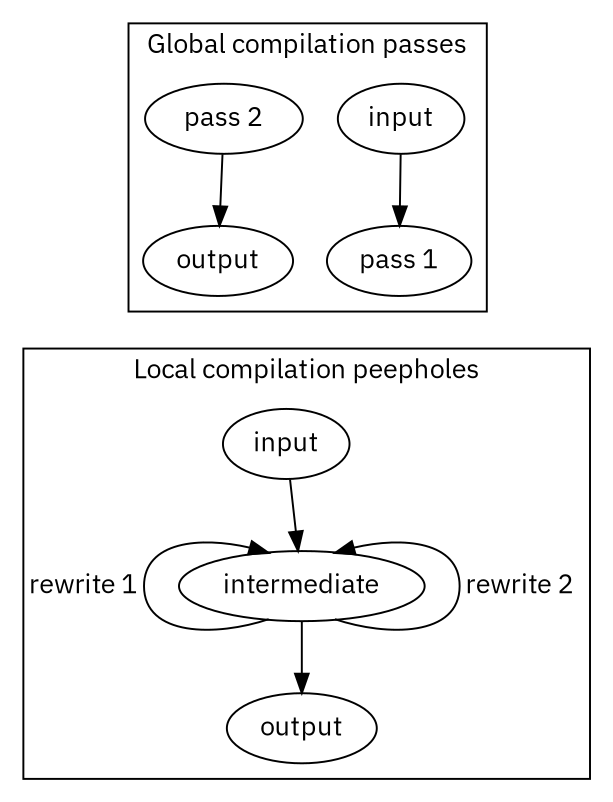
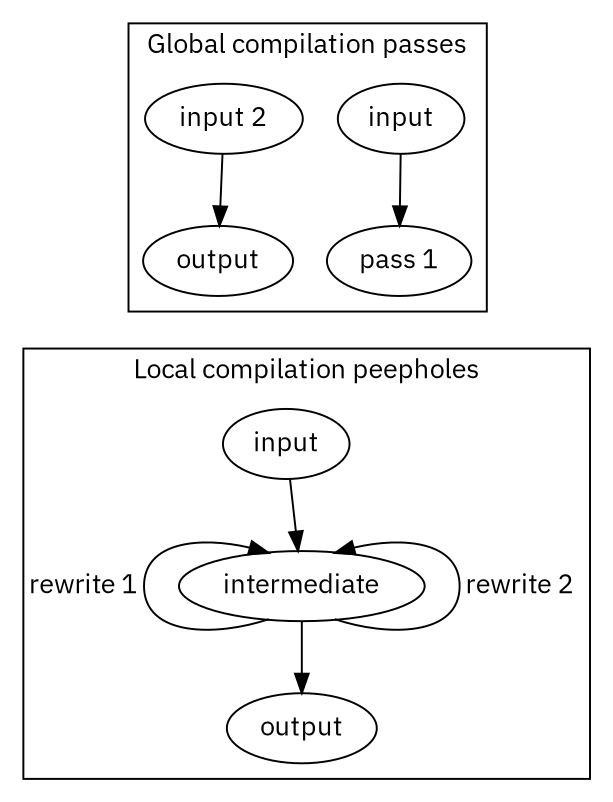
(224, 119) -> (224, 119)
